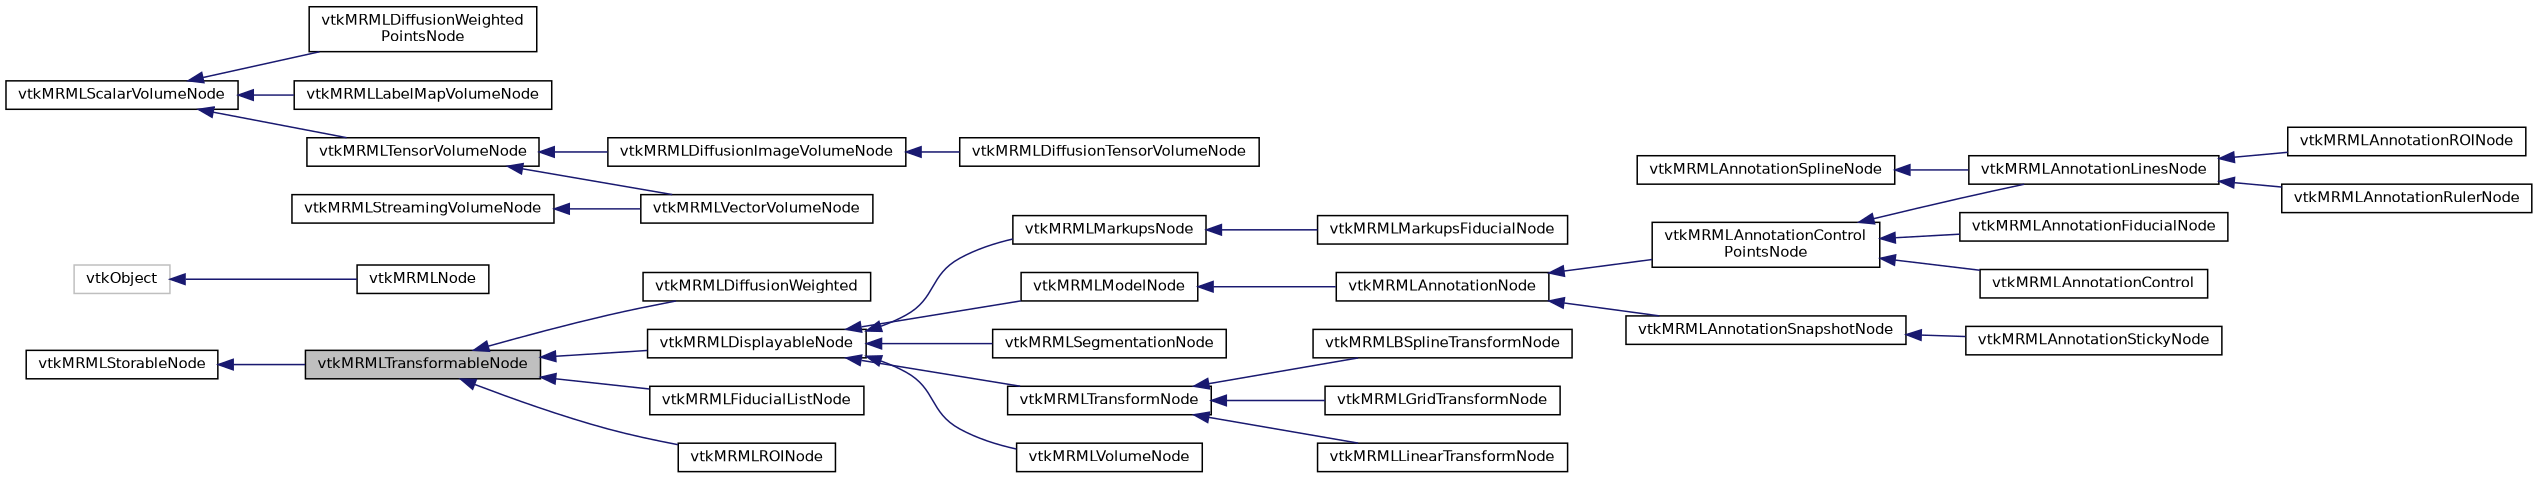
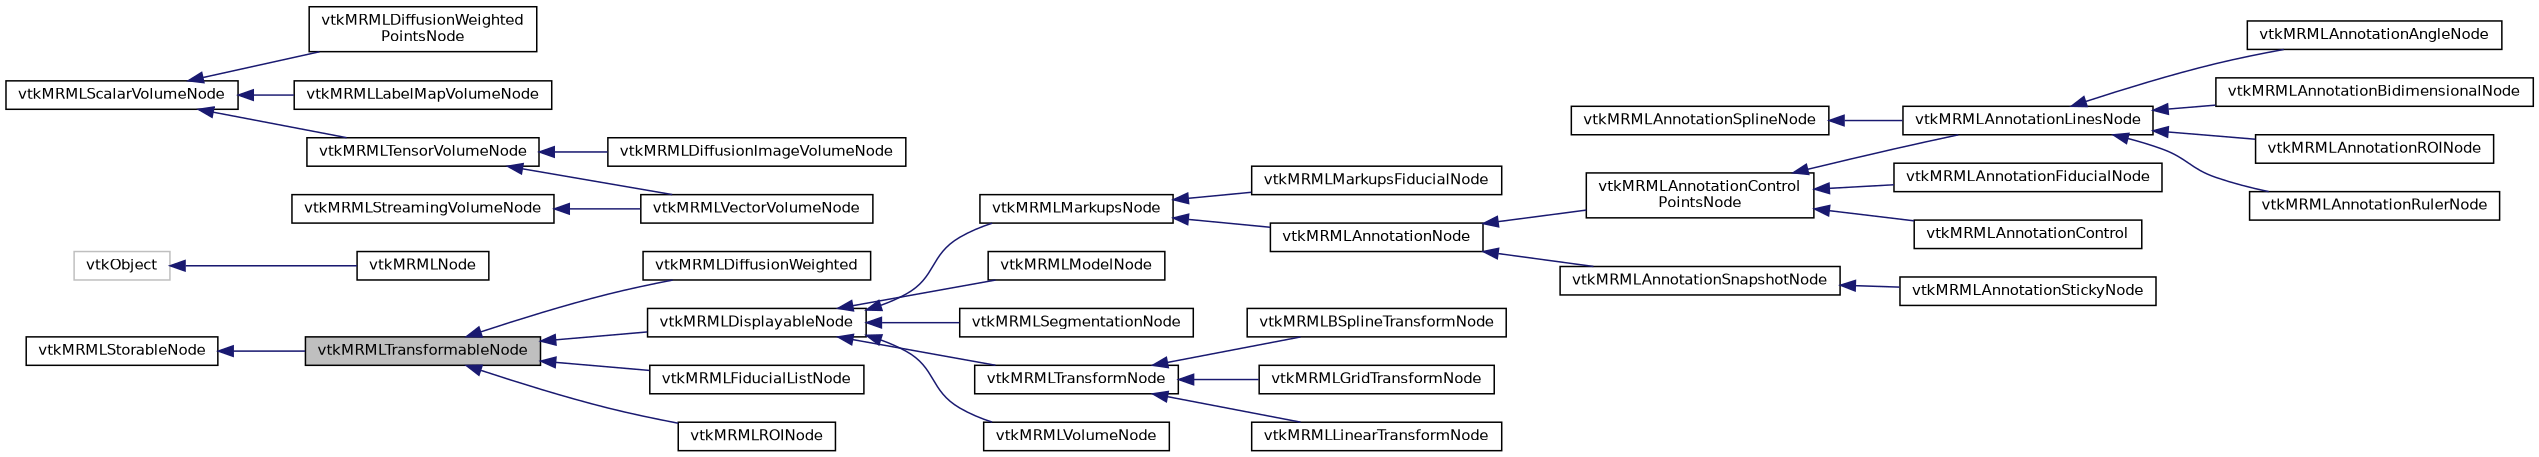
none -> (2375, 35)
none -> (2375, 92)
(1109, 152) -> none
(1275, 287) -> (1229, 223)
